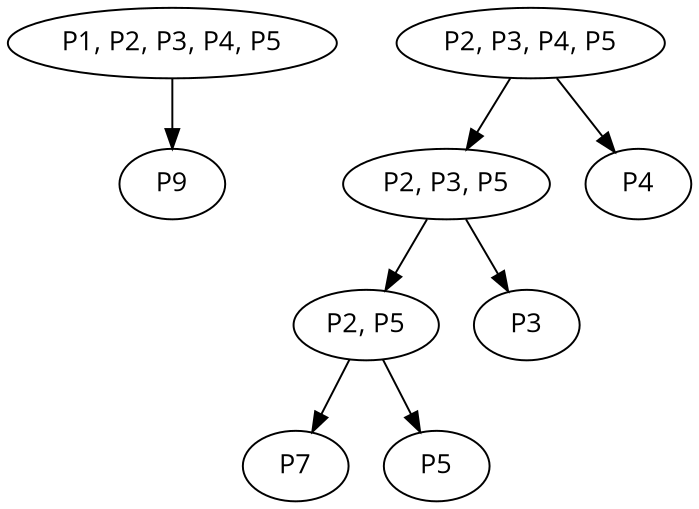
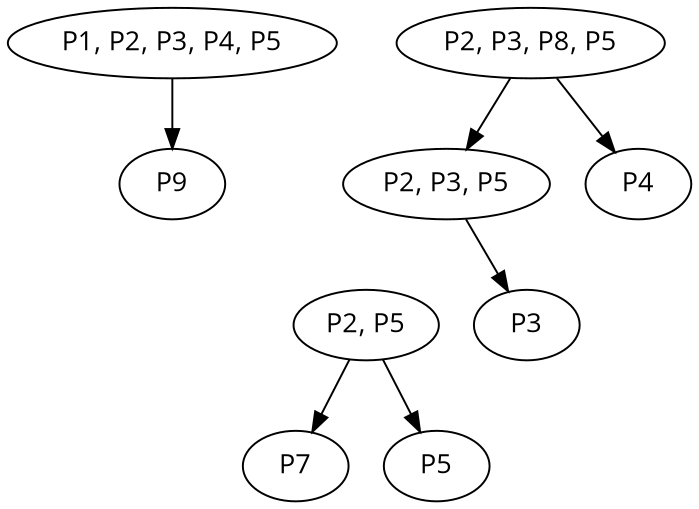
(531, 43) -> (531, 43)
(411, 246) -> none
